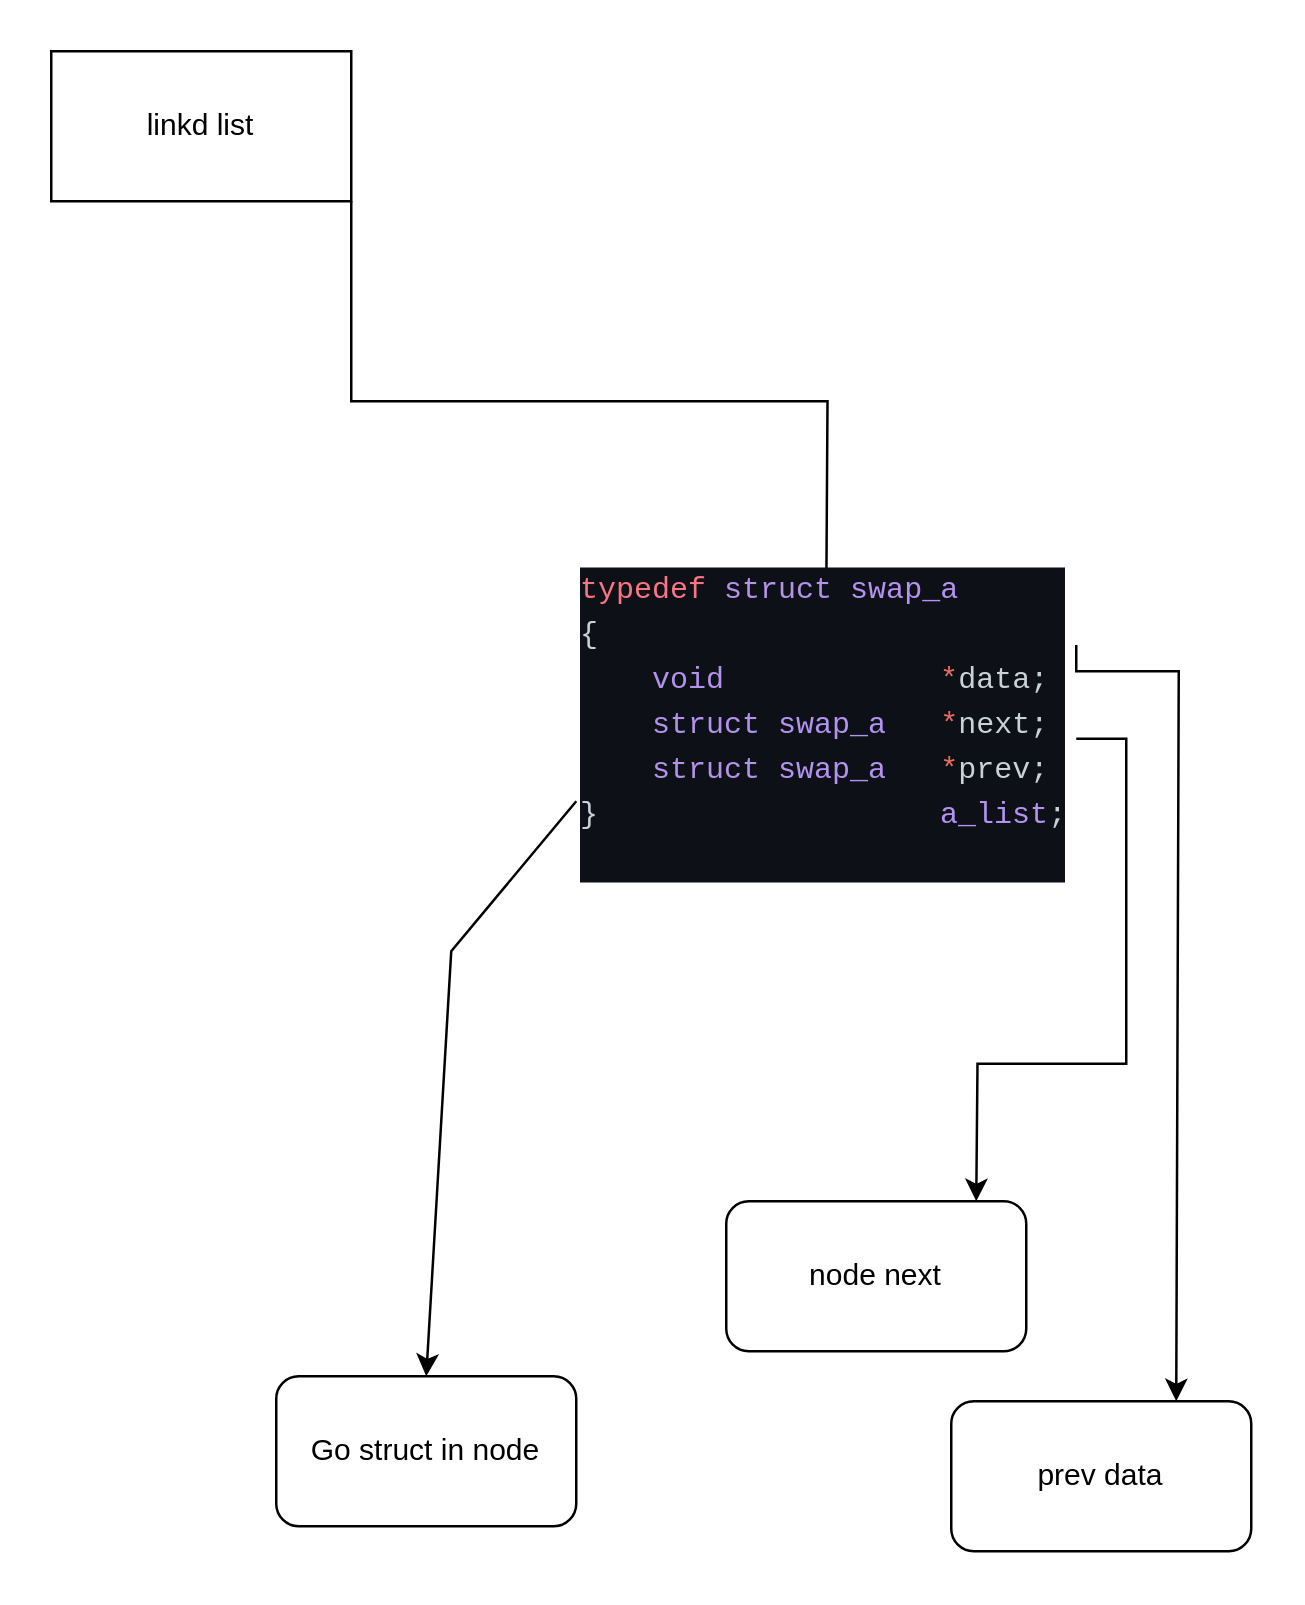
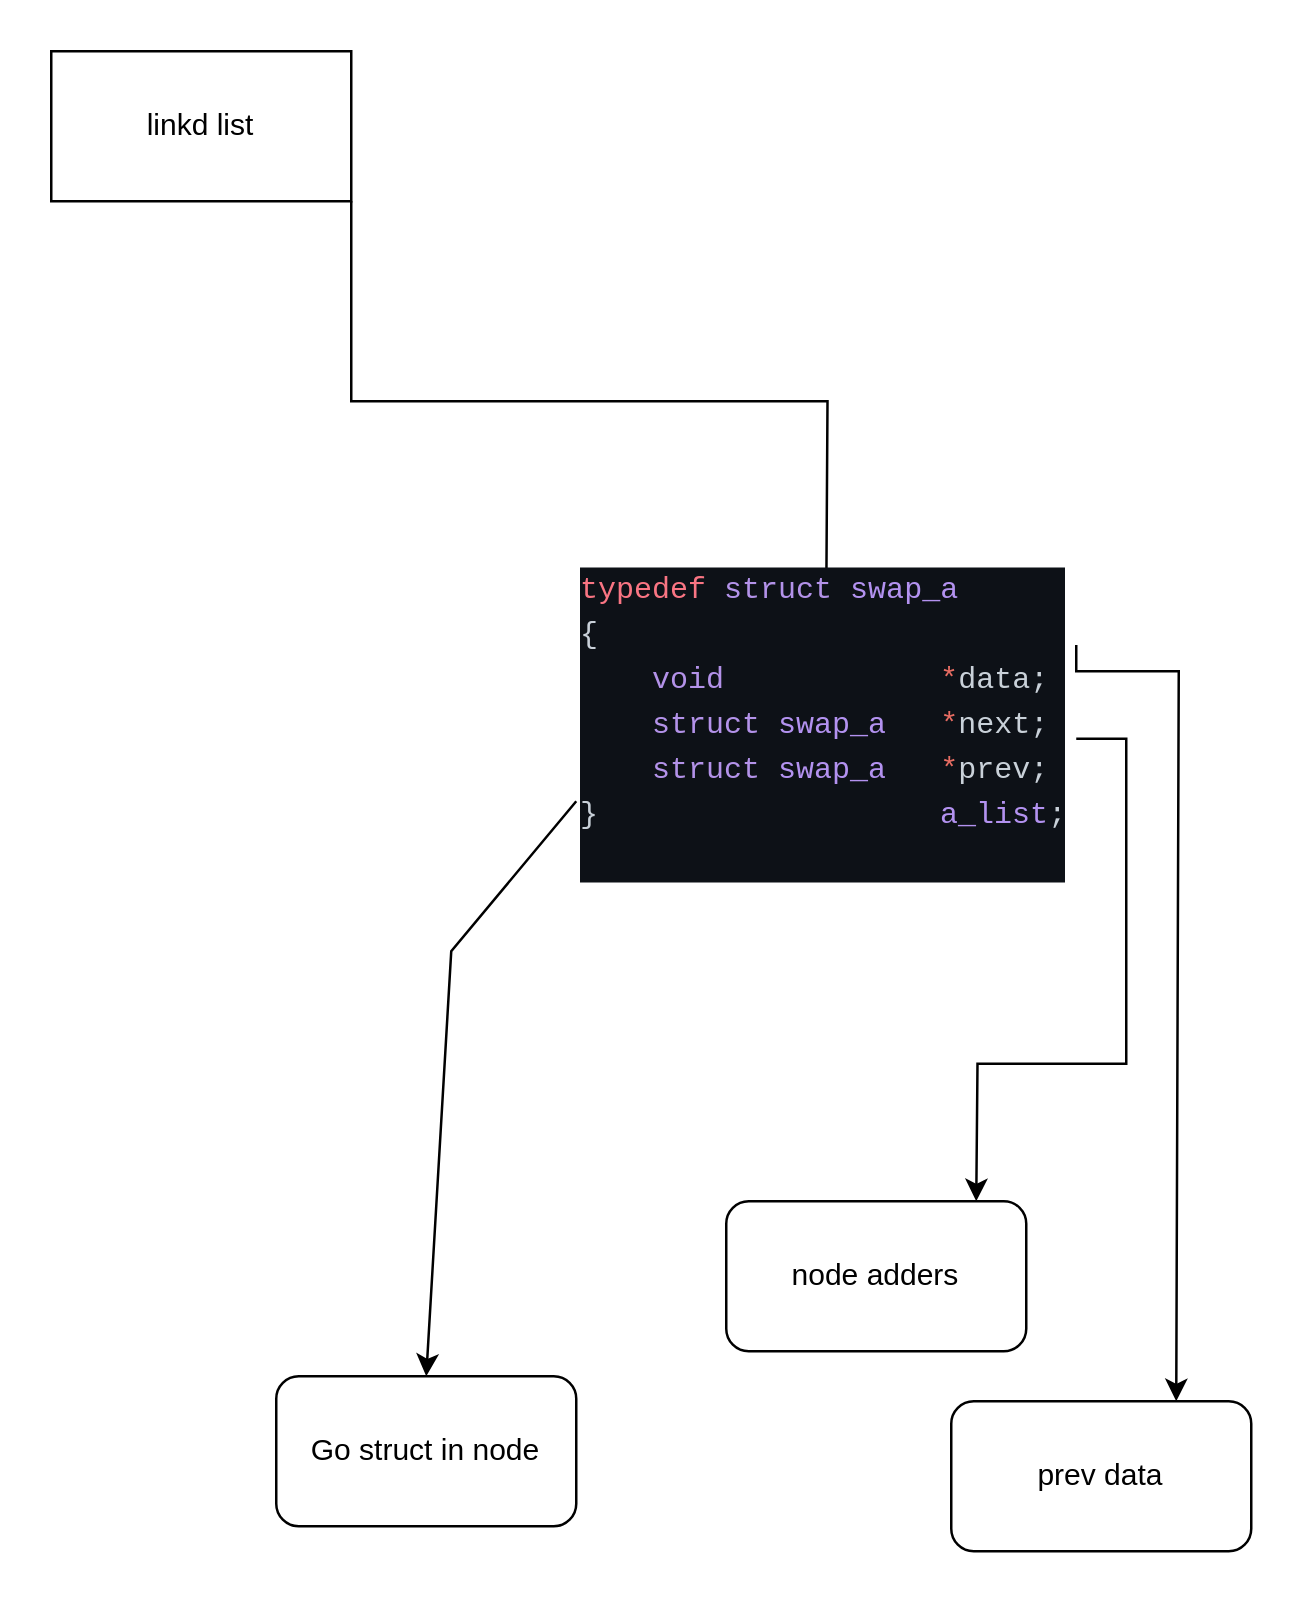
(876, 1276) -> (876, 1276)
